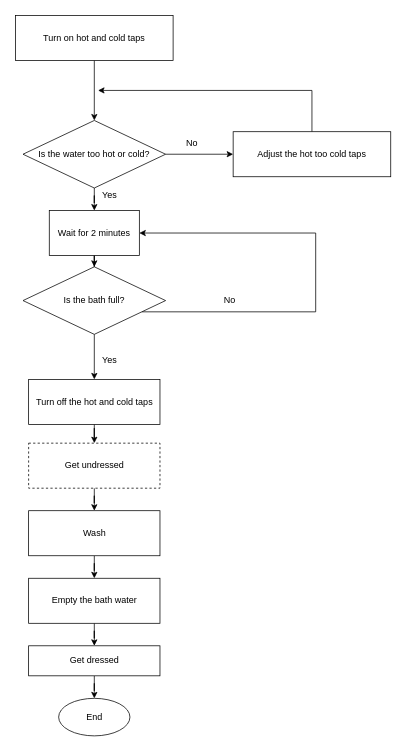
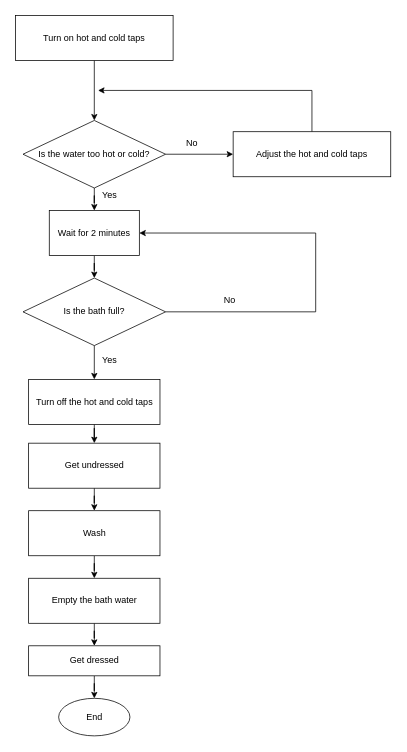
(312, 154) -> (312, 154)
(94, 300) -> (94, 312)
(94, 465) -> (94, 465)
